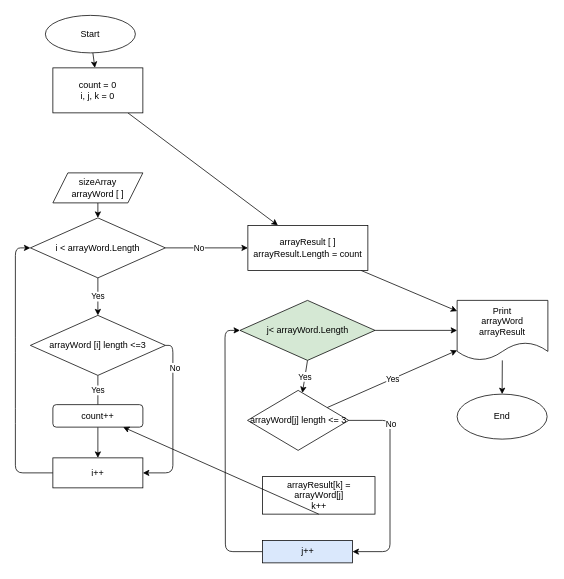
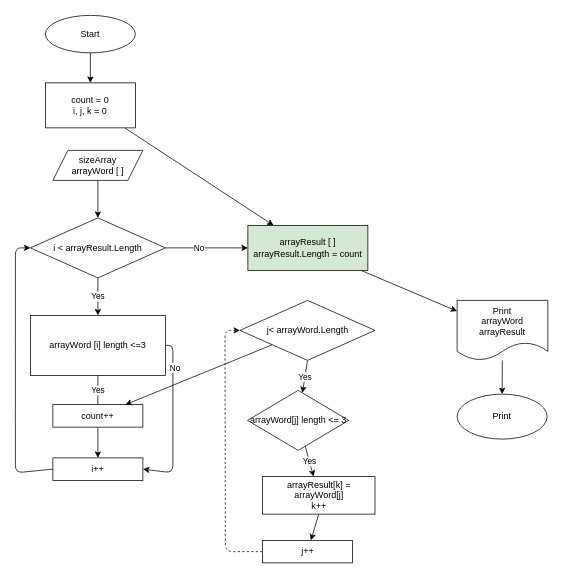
(98, 90) -> (90, 105)
(98, 188) -> (98, 165)
(98, 248) -> (98, 248)
(308, 248) -> (308, 248)
(308, 330) -> (308, 330)
(413, 330) -> (202, 374)
(98, 345) -> (98, 345)
(390, 380) -> (309, 459)
(98, 416) -> (98, 416)
(502, 417) -> (502, 417)
(370, 420) -> none
(225, 453) -> (225, 453)
(223, 471) -> (315, 525)
(98, 473) -> (98, 469)
(308, 552) -> (308, 552)
